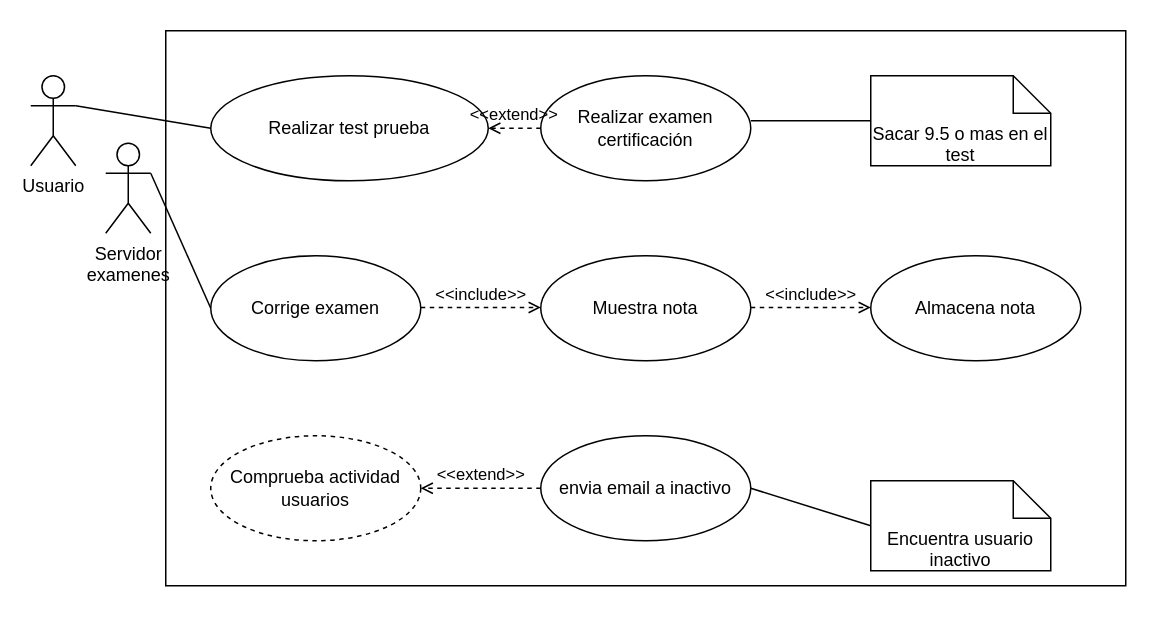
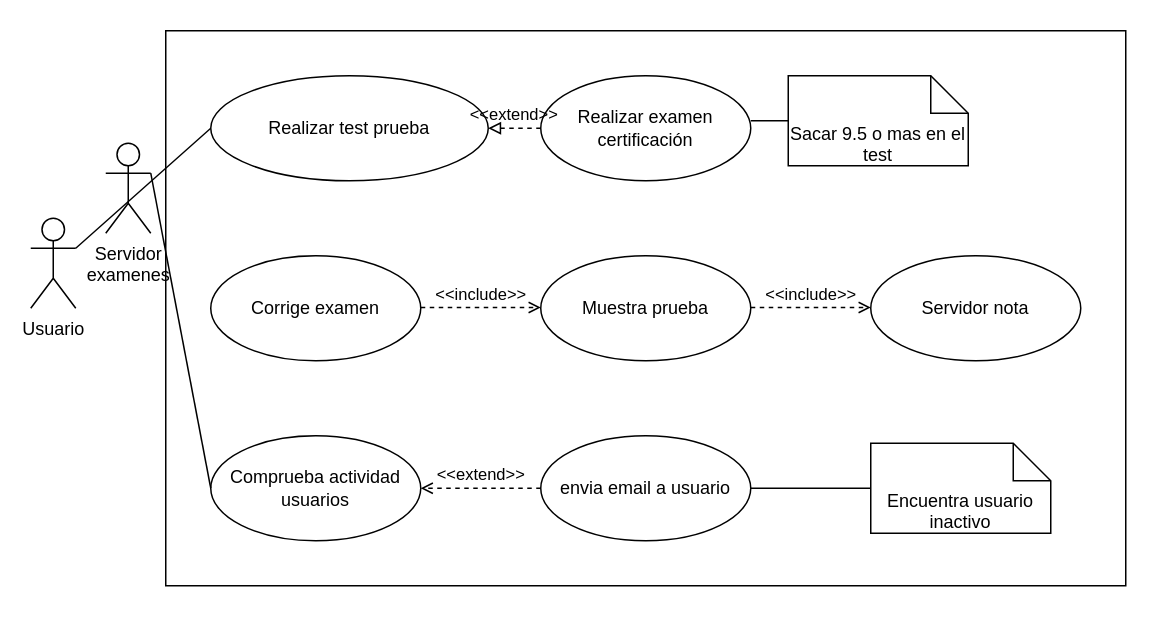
(53, 121) -> (53, 263)
(961, 121) -> (878, 121)
(497, 128) -> (501, 128)
(183, 245) -> none
(646, 308) -> (646, 308)
(976, 308) -> (976, 308)
none -> (182, 335)
(316, 488) -> (316, 488)
(646, 488) -> (646, 488)
(961, 526) -> (961, 488)
